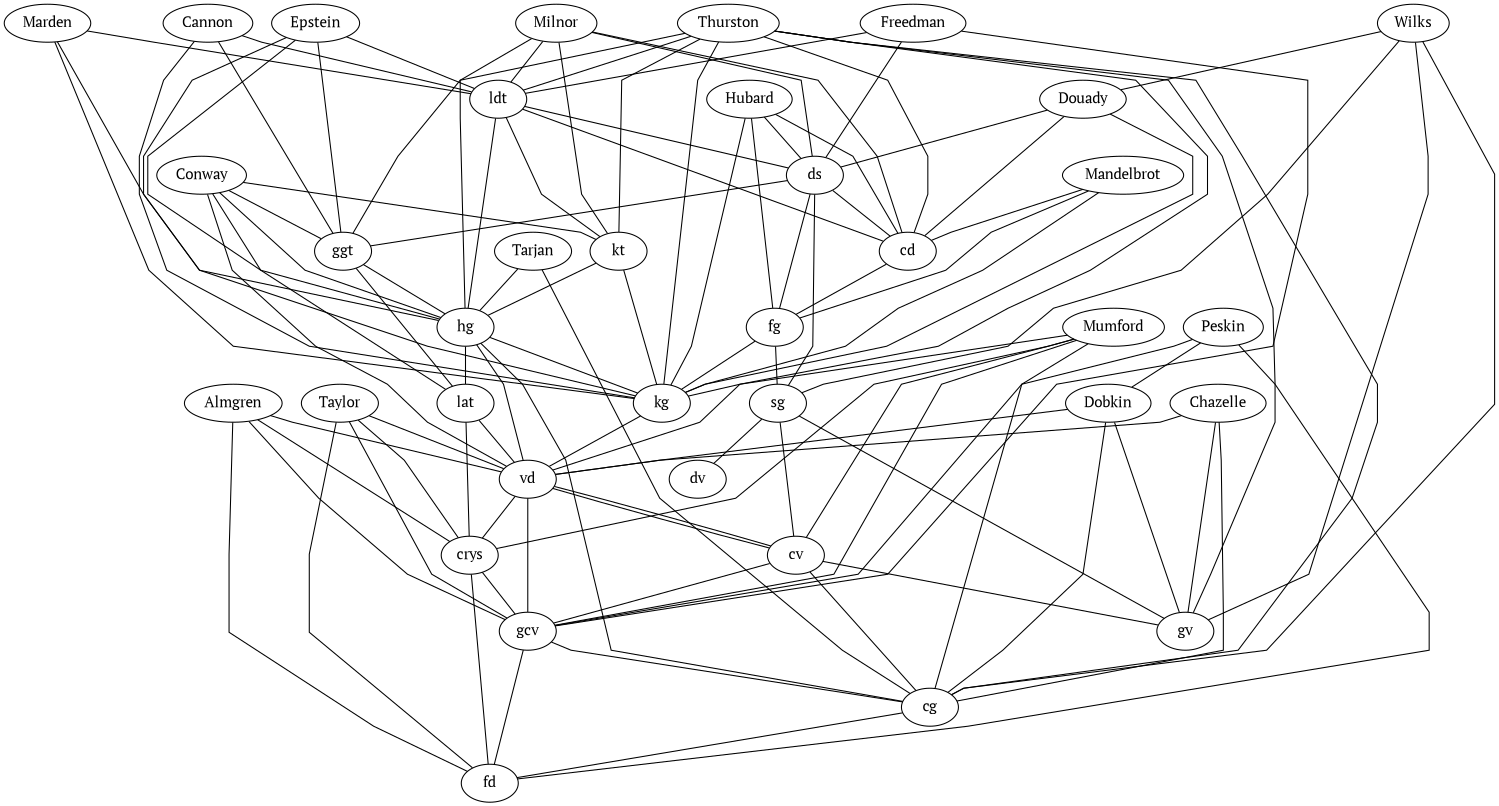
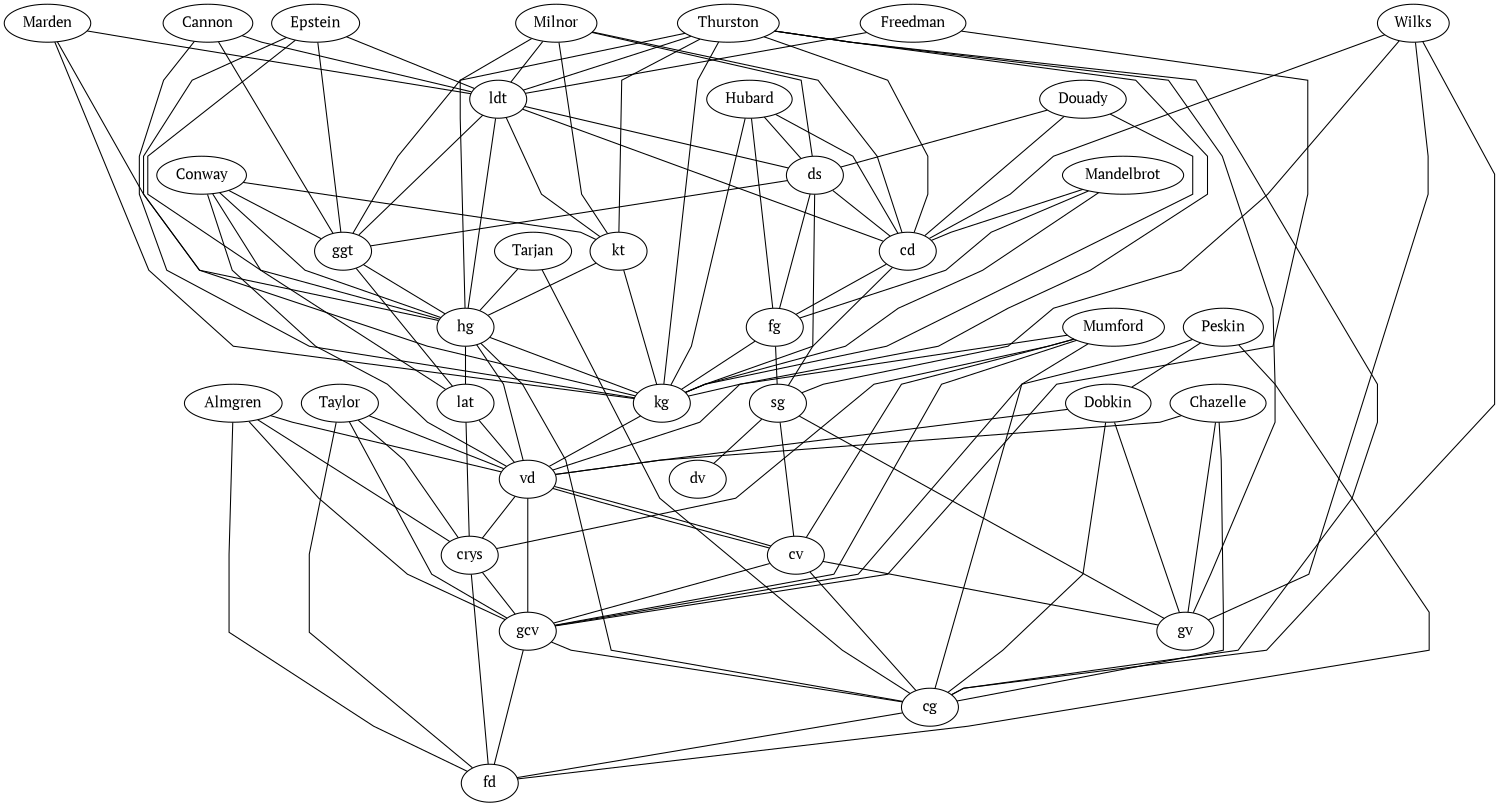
(1251, 61) -> (1149, 121)
(864, 100) -> none
none -> (421, 175)
none -> (802, 350)
